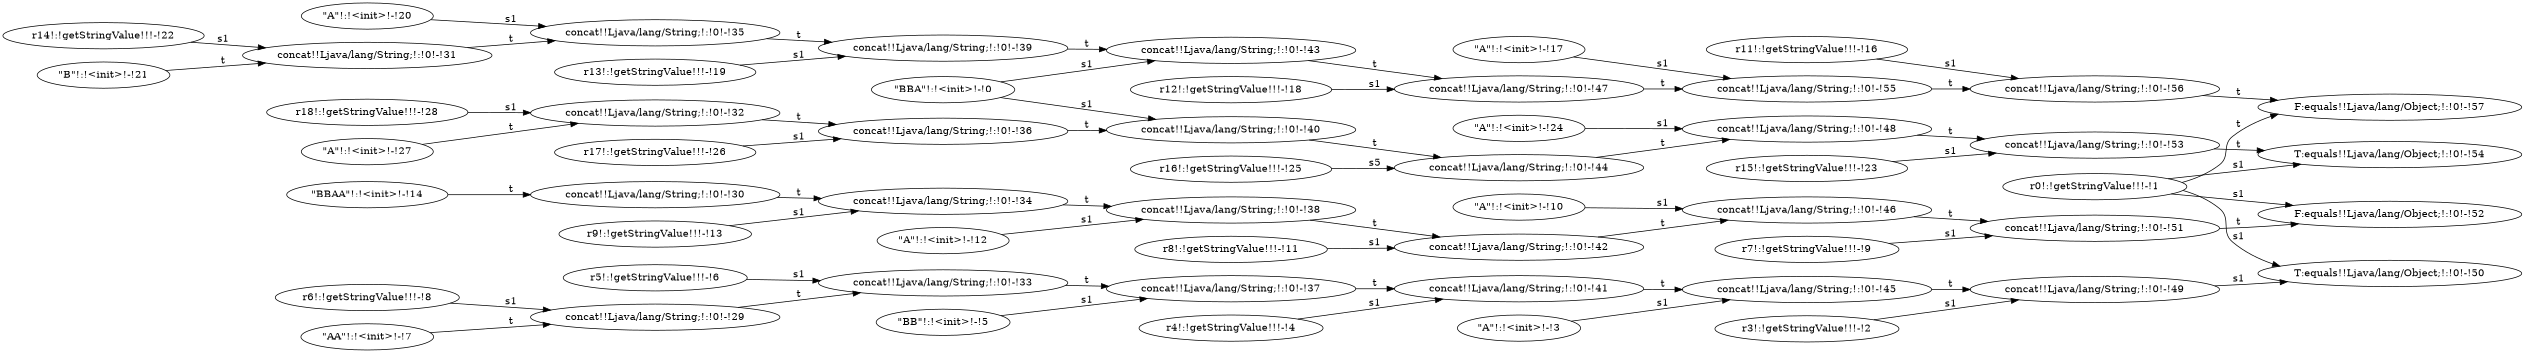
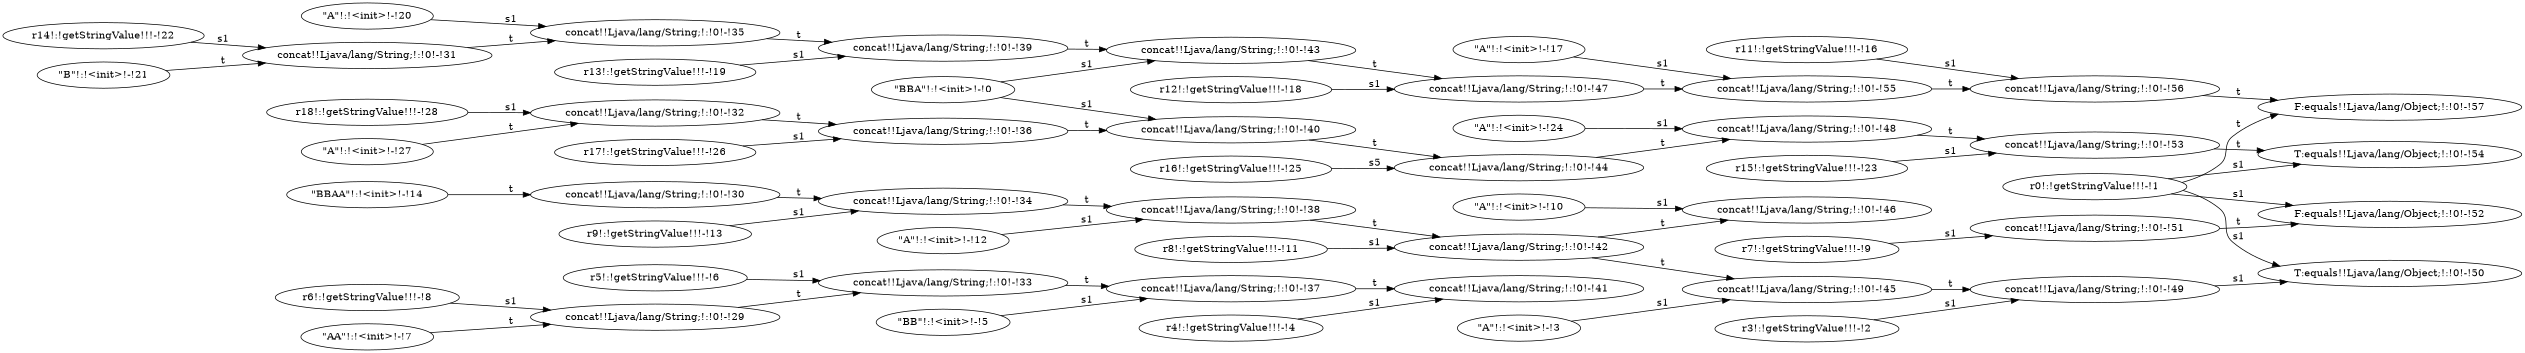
(1947, 219) -> none
(1659, 289) -> (1659, 268)
